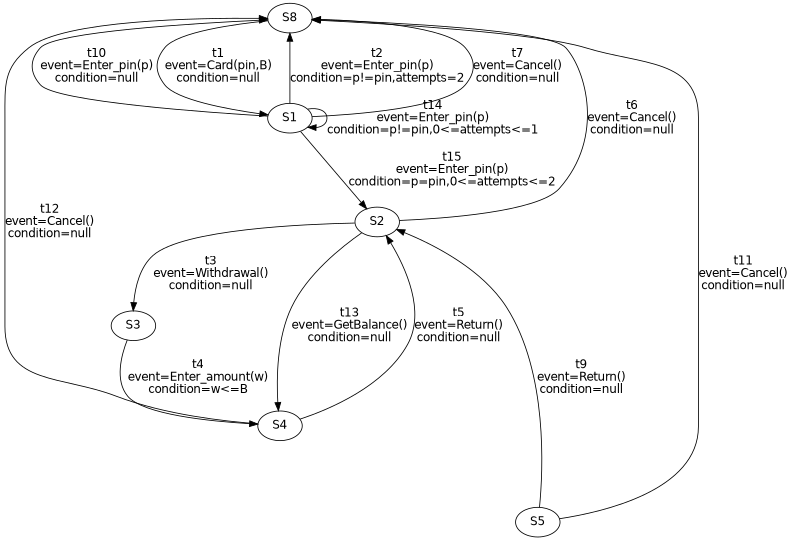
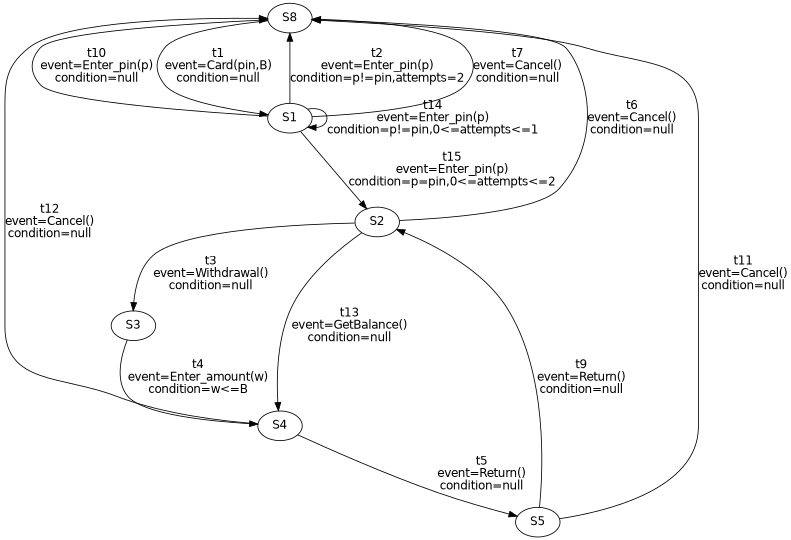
(400, 355) -> (402, 479)
